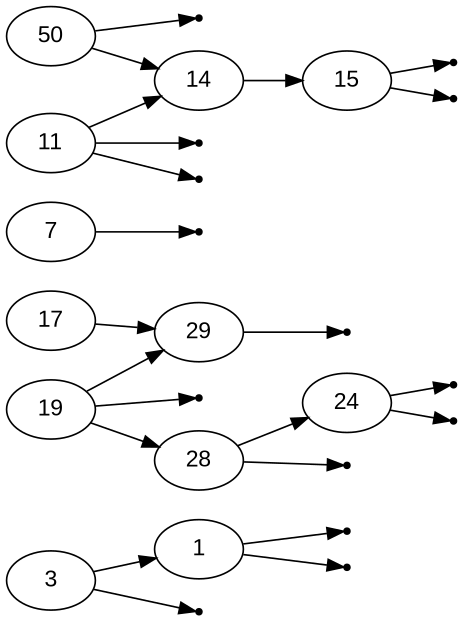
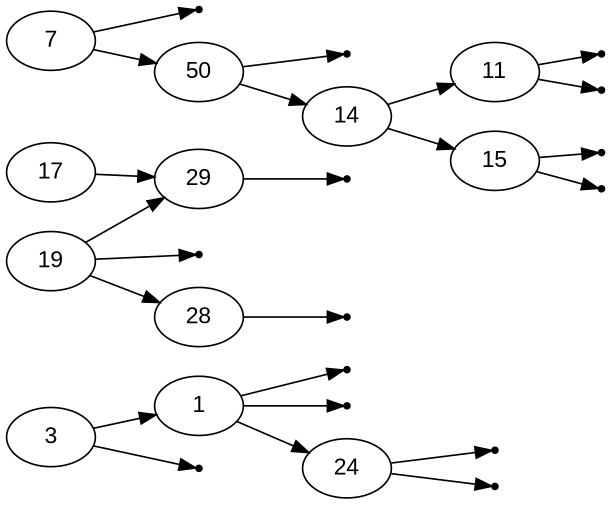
none -> (117, 55)
(117, 115) -> (413, 97)
(265, 435) -> (265, 434)
